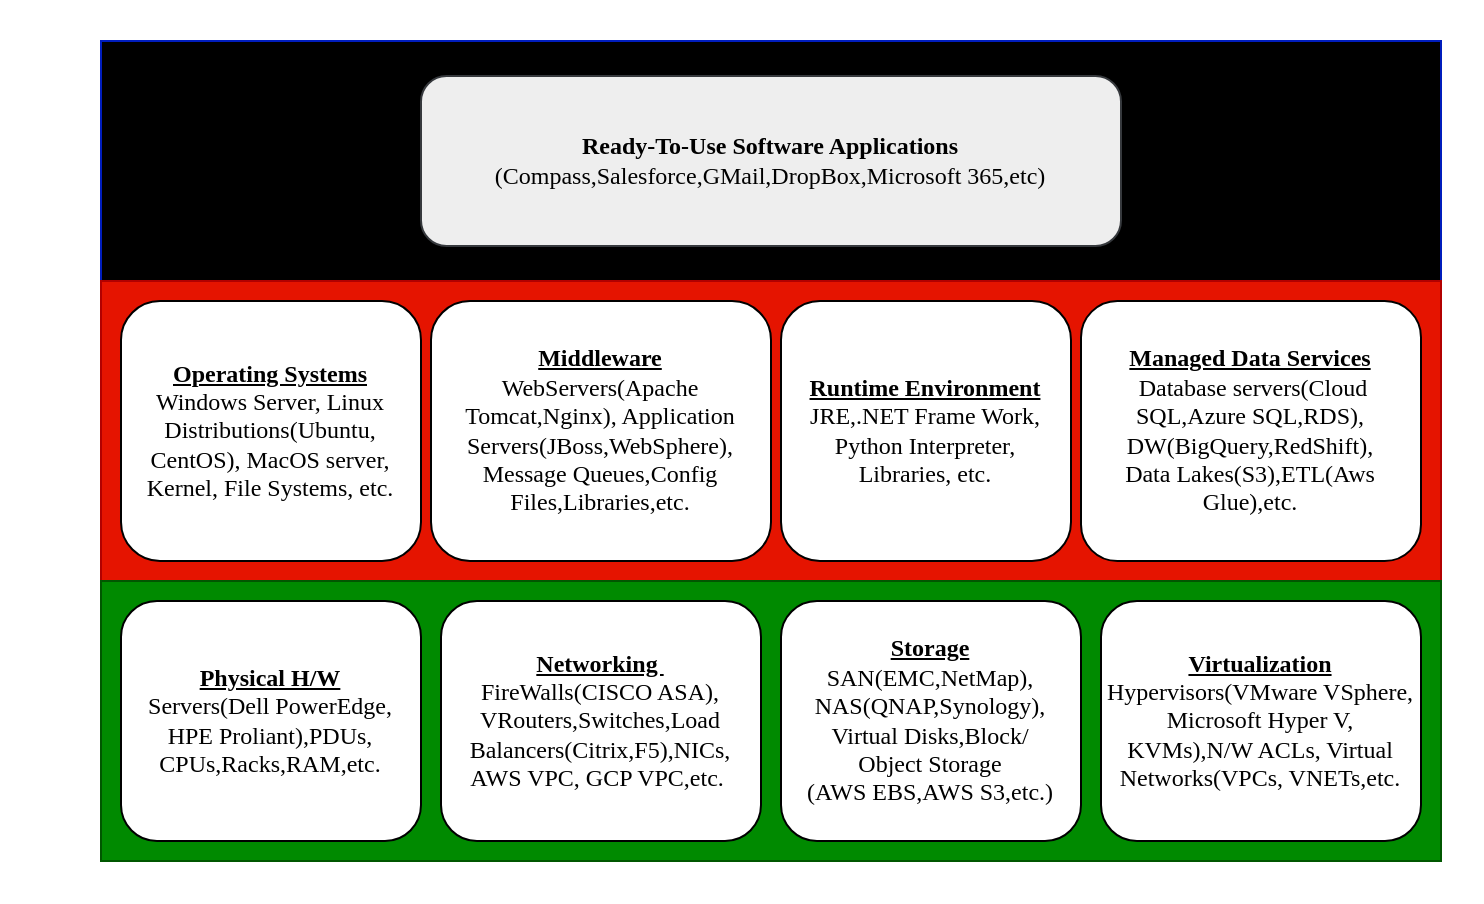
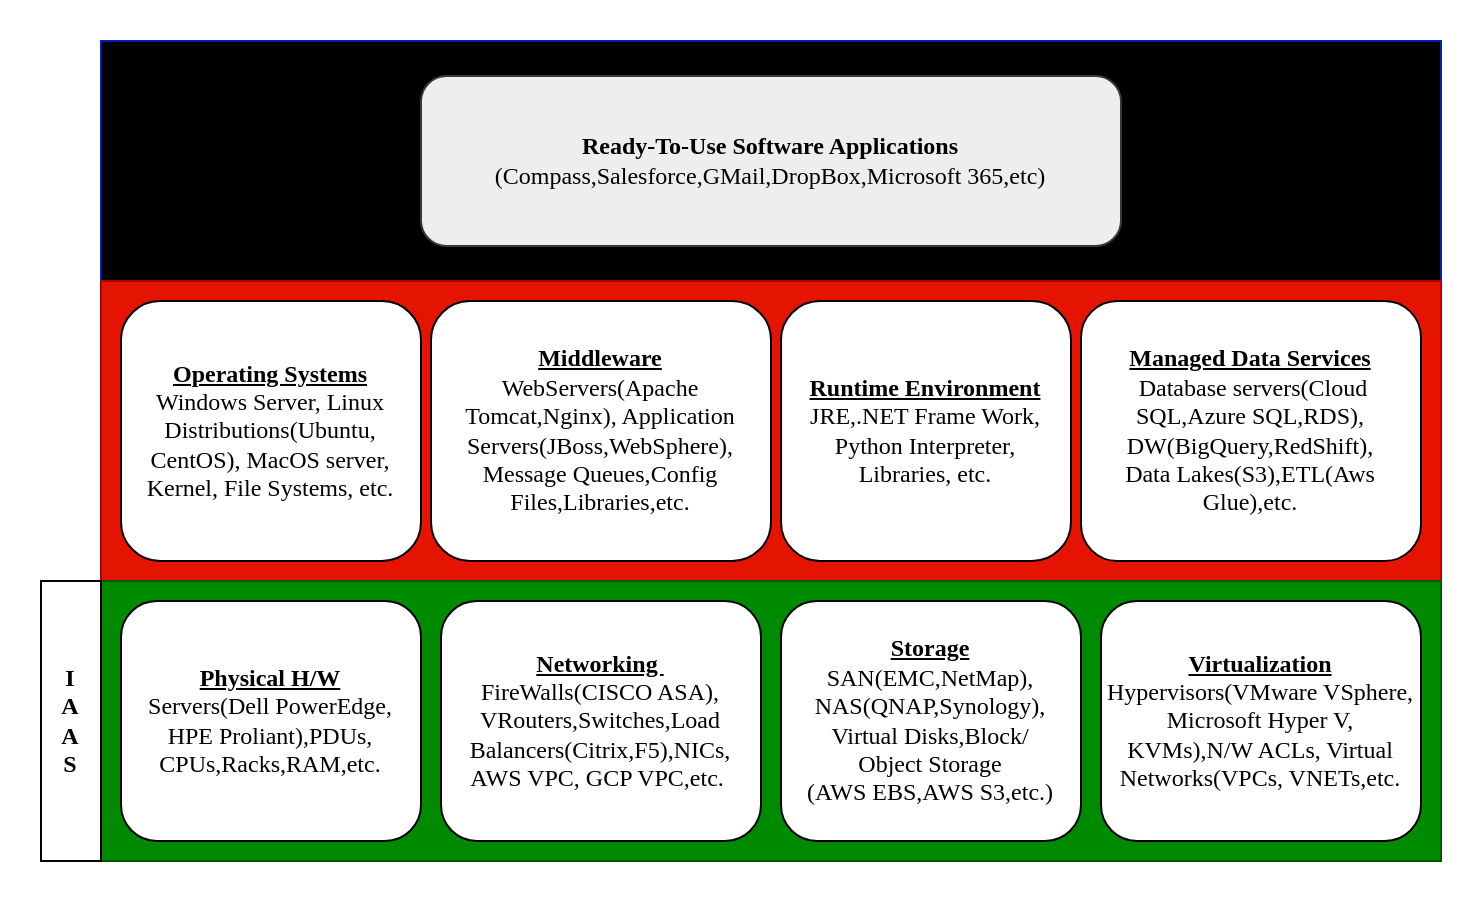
none -> (71, 721)
